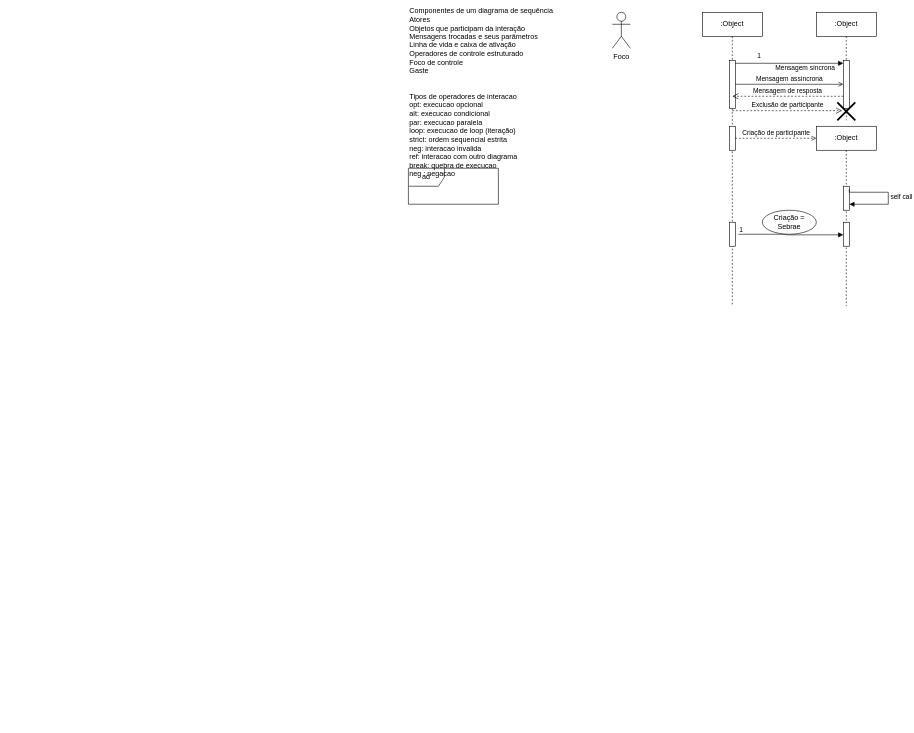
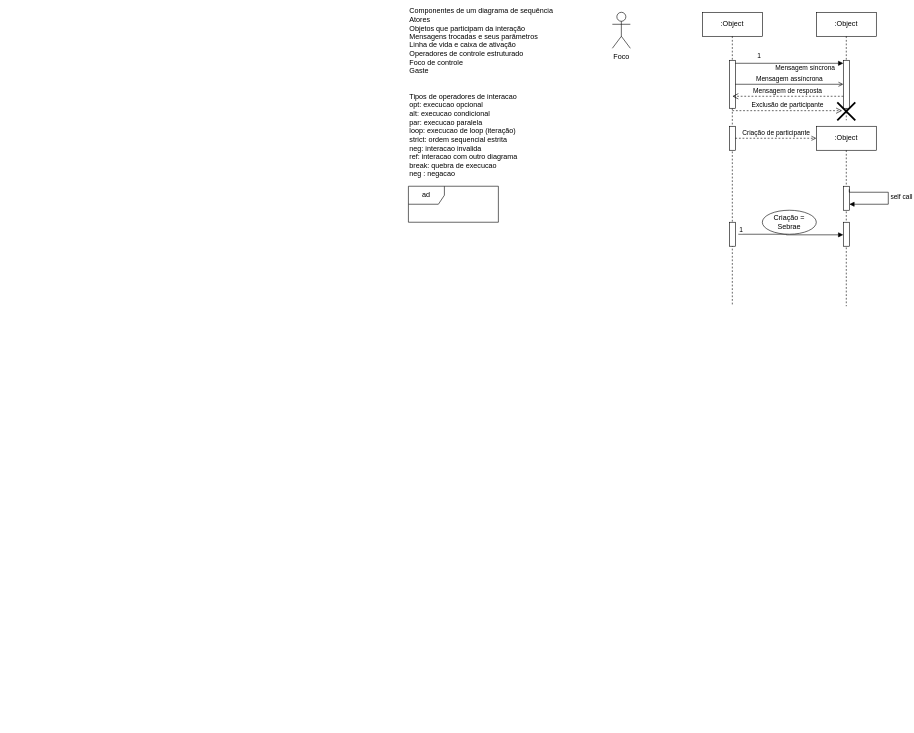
(453, 186) -> (453, 204)
